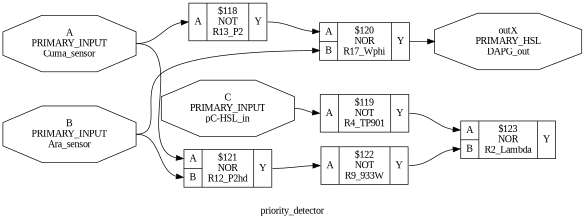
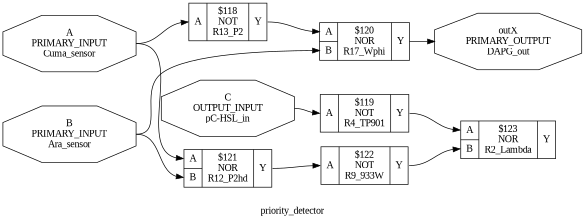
(508, 41) -> (508, 41)
(228, 108) -> (228, 108)
